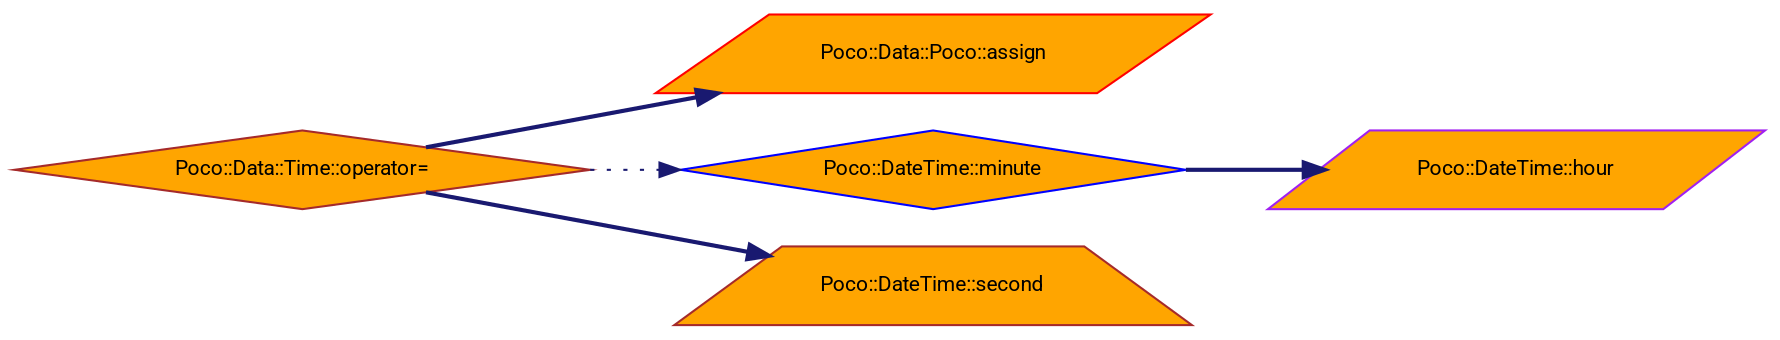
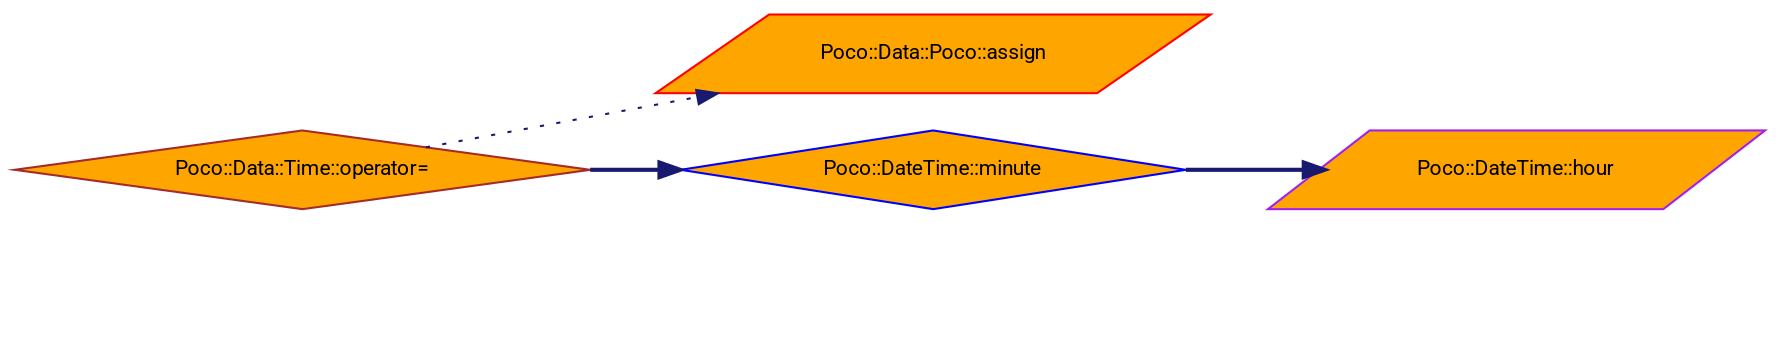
(562, 122) -> (562, 122)
(625, 170) -> (625, 170)
(933, 286) -> none
